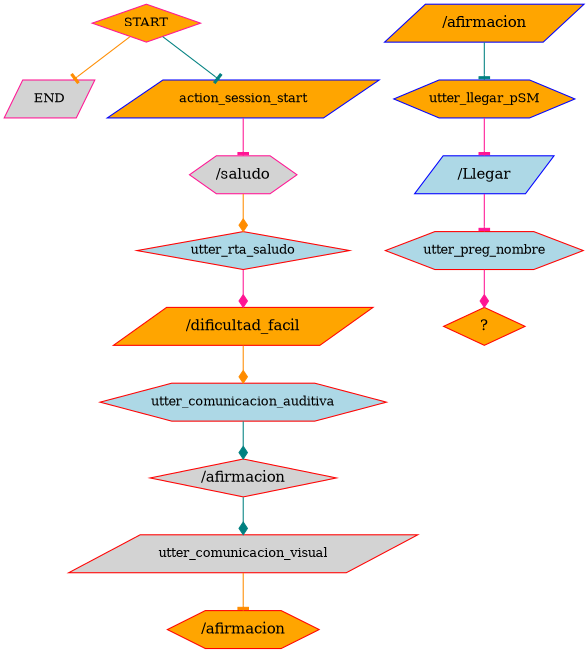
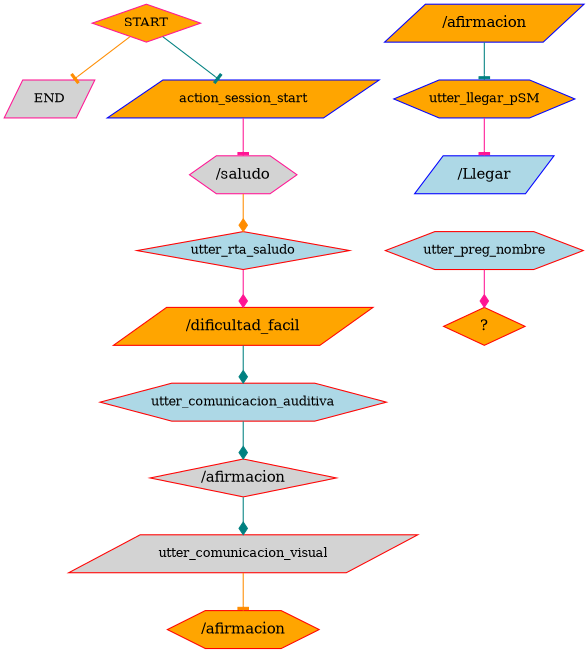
(484, 210) -> none
(243, 358) -> (243, 358)
